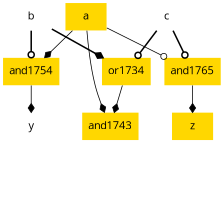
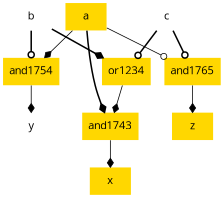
(92, 68) -> (92, 68)
(126, 72) -> (126, 72)
none -> (110, 181)
